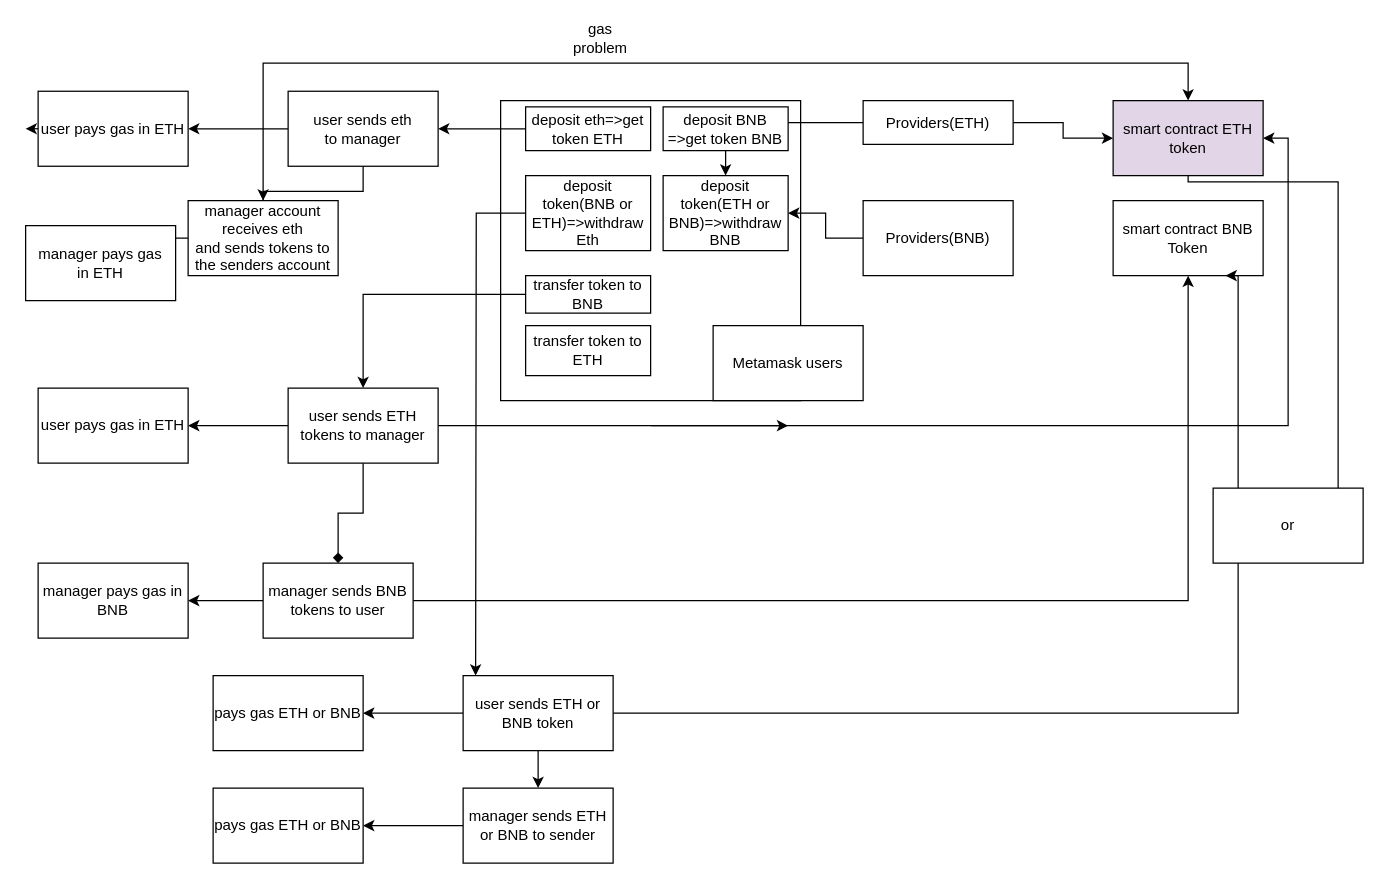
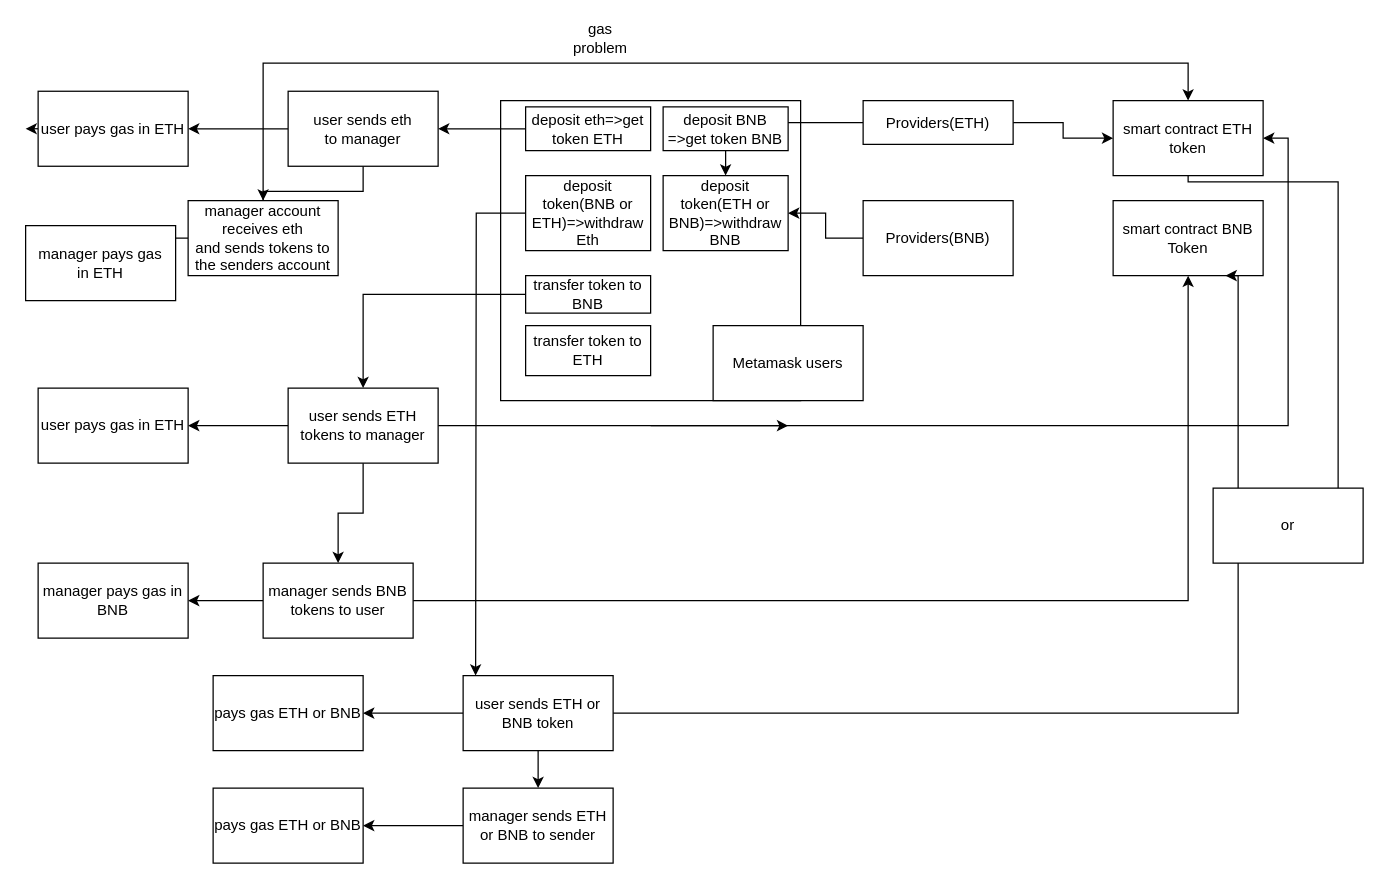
(1188, 138) -> (1188, 138)
(338, 552) -> (338, 553)
